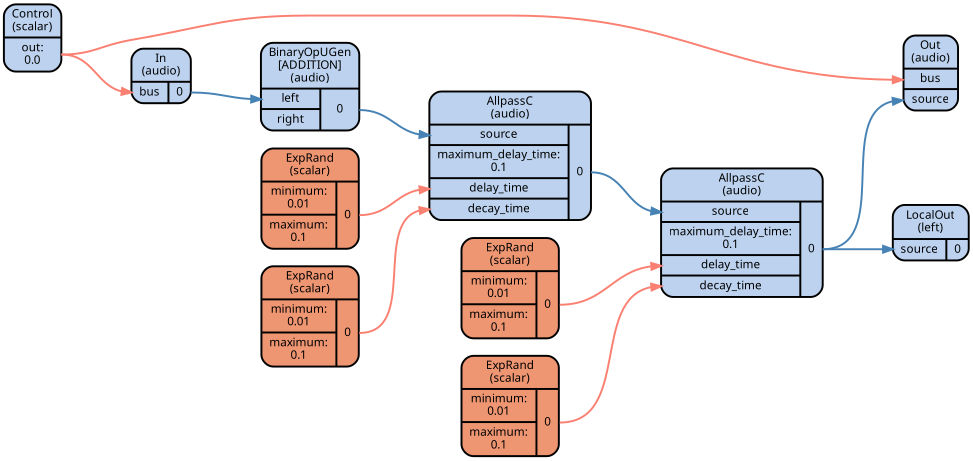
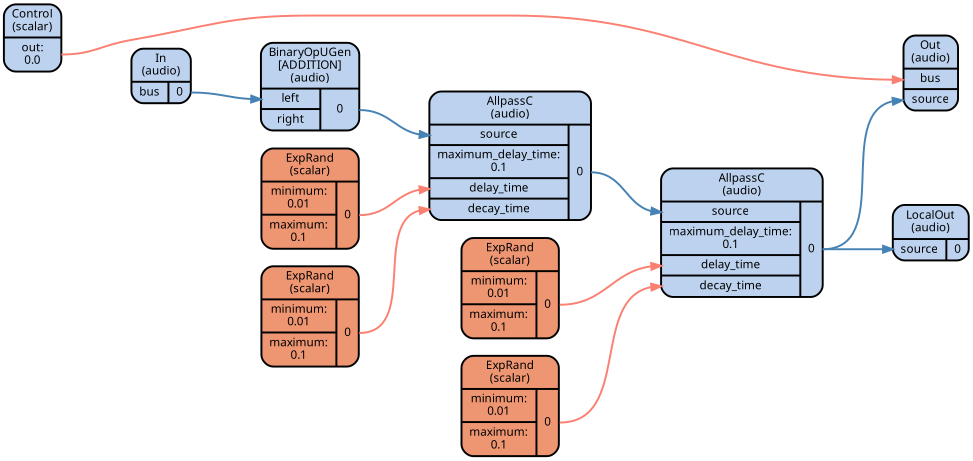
(93, 70) -> none
(931, 228) -> (931, 228)
